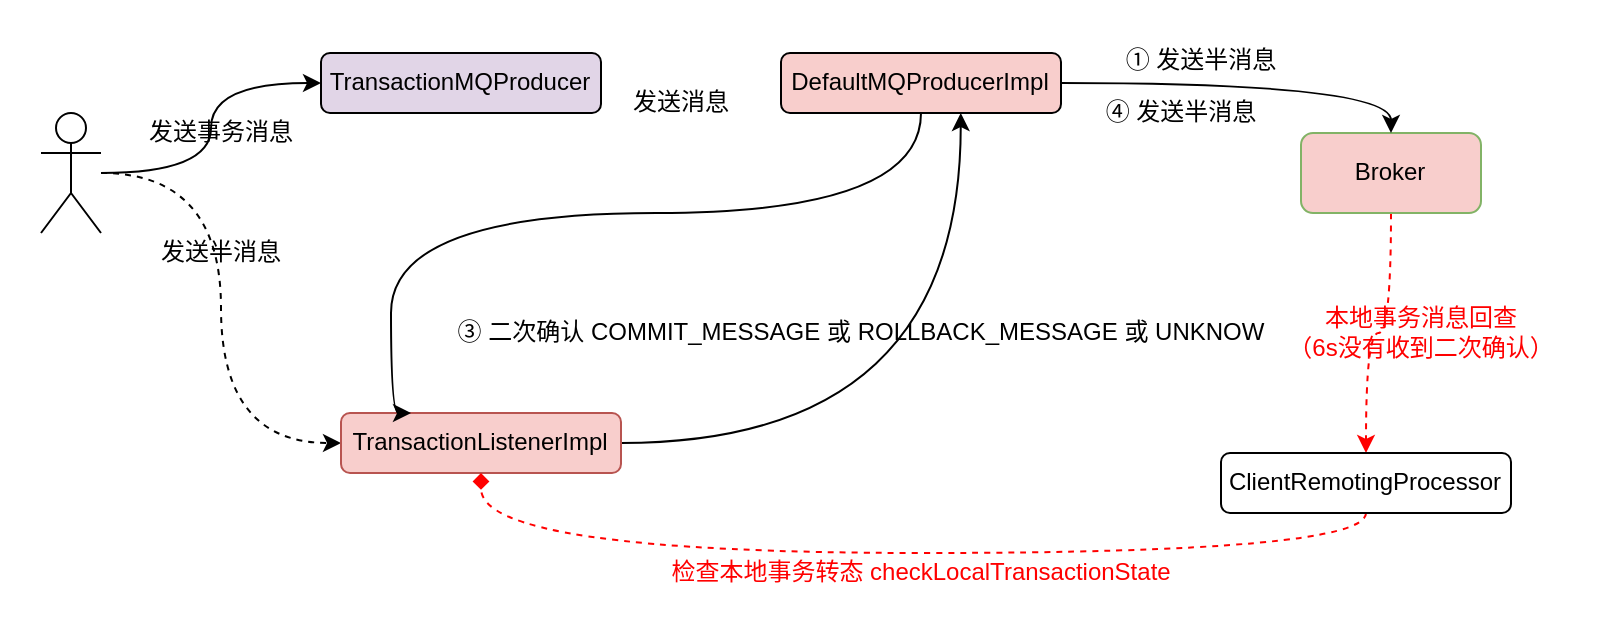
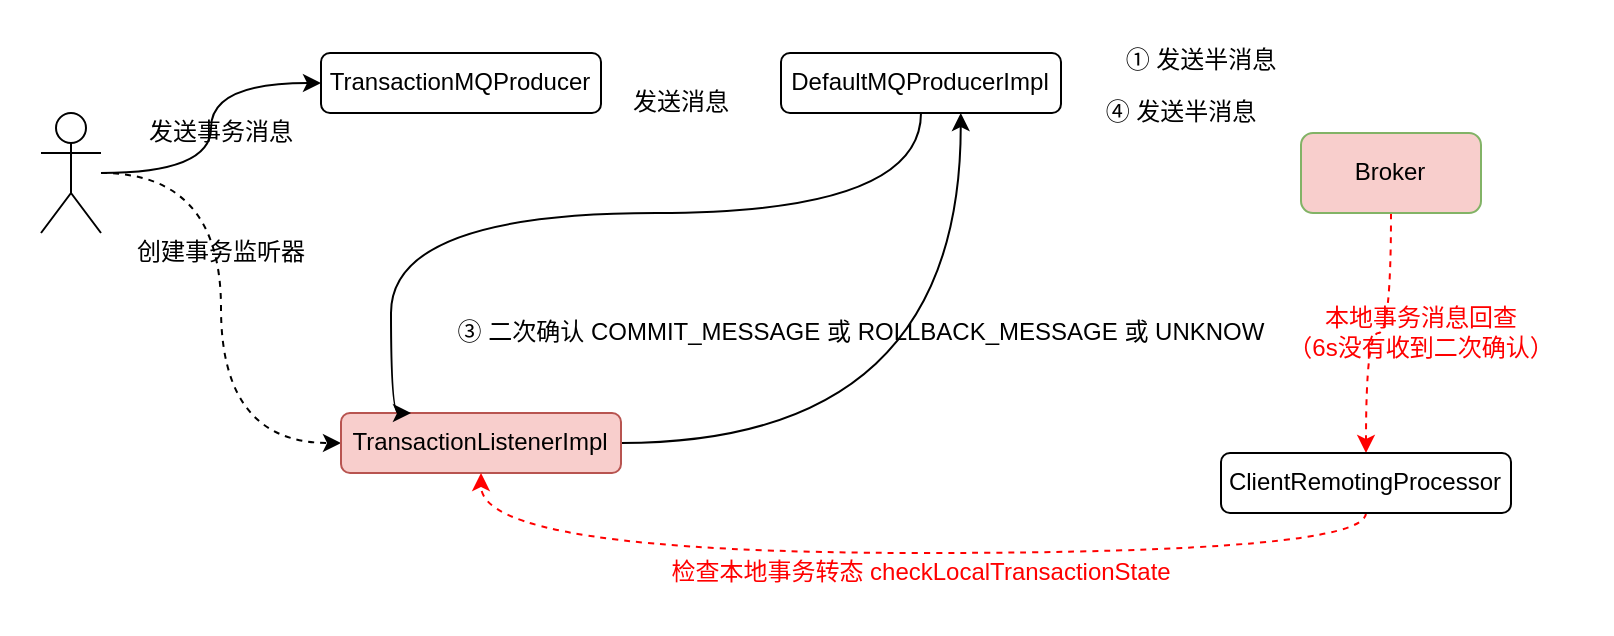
(461, 83) -> (461, 83)
(921, 83) -> (921, 83)
(1228, 86) -> none
(222, 253) -> (222, 253)
(542, 527) -> (542, 526)
